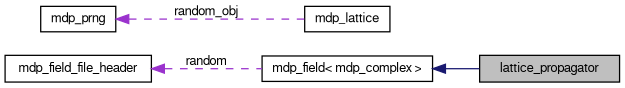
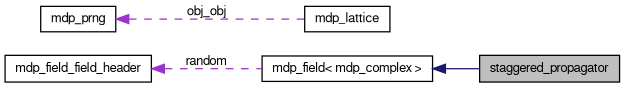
(207, 12) -> (207, 12)
(78, 69) -> (78, 69)
(550, 69) -> (550, 69)
